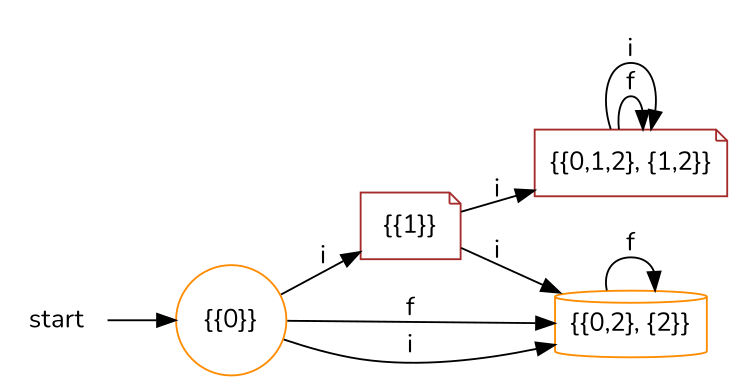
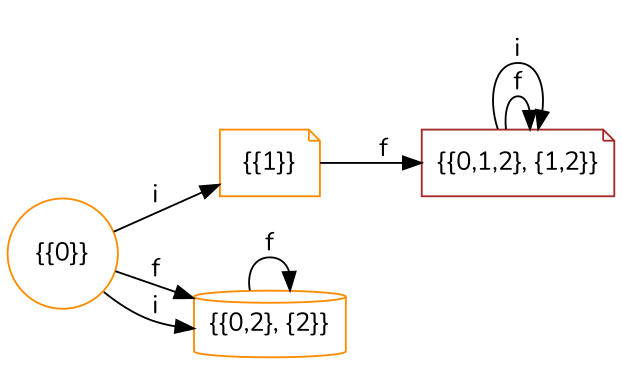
(498, 190) -> (384, 149)
(411, 226) -> (270, 163)
(502, 266) -> none
(57, 320) -> none
